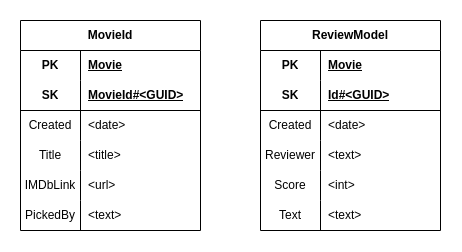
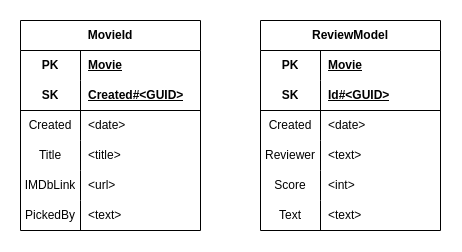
(134, 96) -> (136, 96)
